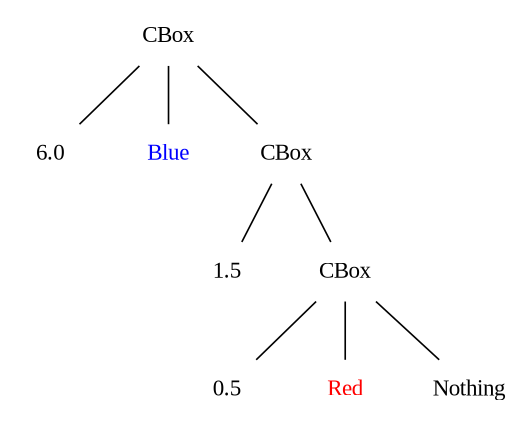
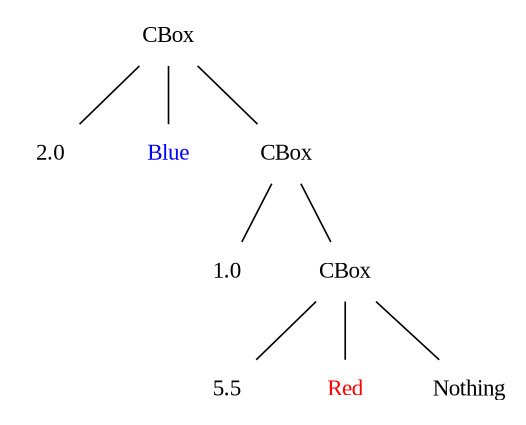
(51, 154) -> (51, 154)
(227, 272) -> (227, 272)
(227, 389) -> (227, 389)
